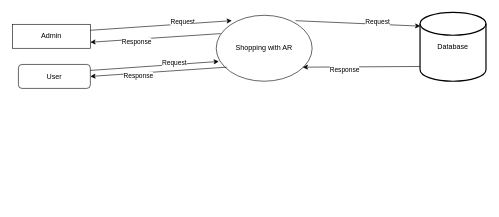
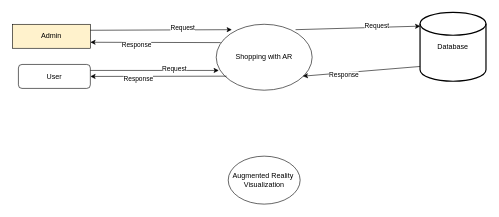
(51, 36) -> (51, 36)
(264, 48) -> (264, 57)
none -> (264, 180)
